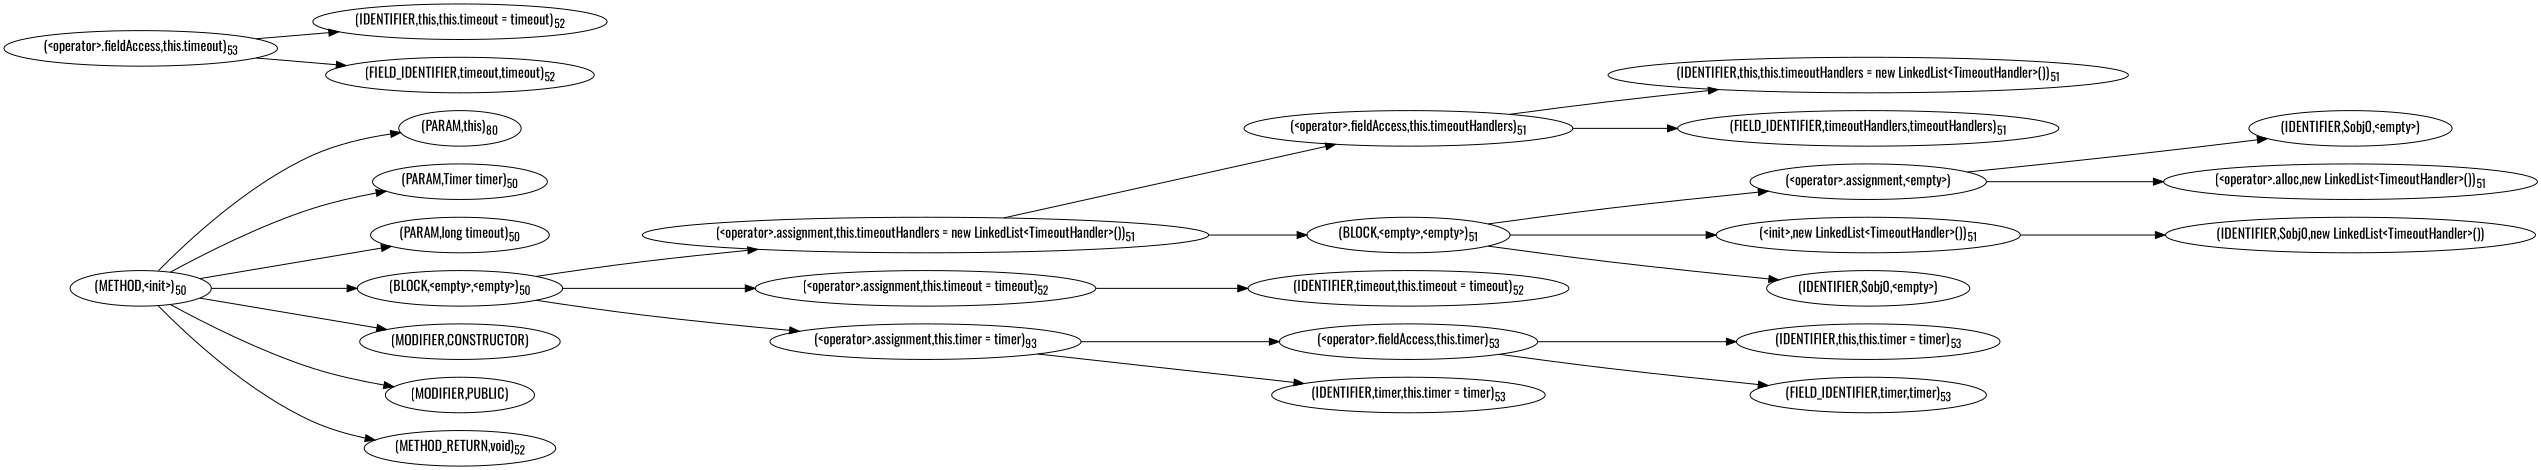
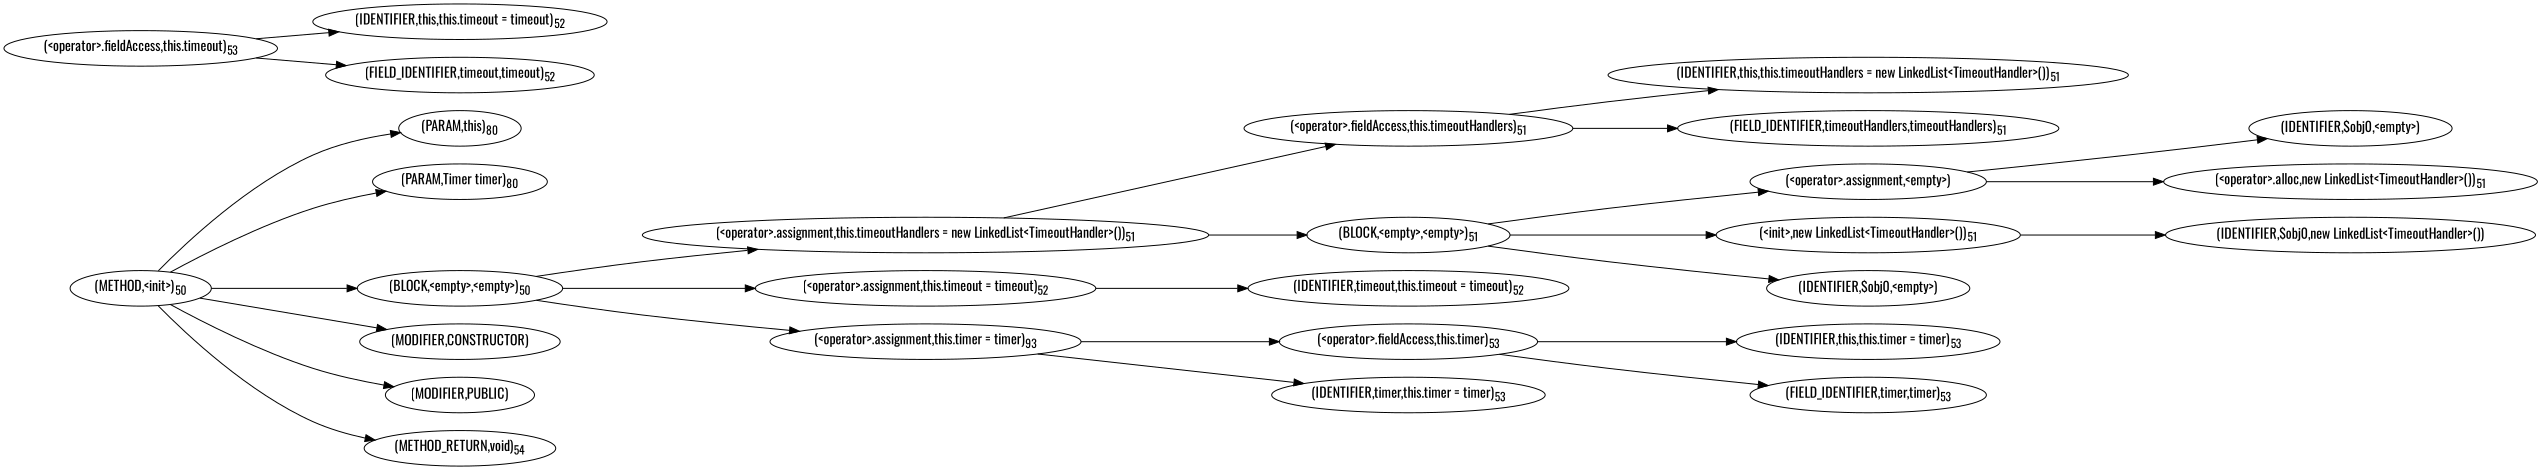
(513, 180) -> (513, 180)
(460, 235) -> none
(520, 447) -> (520, 447)
